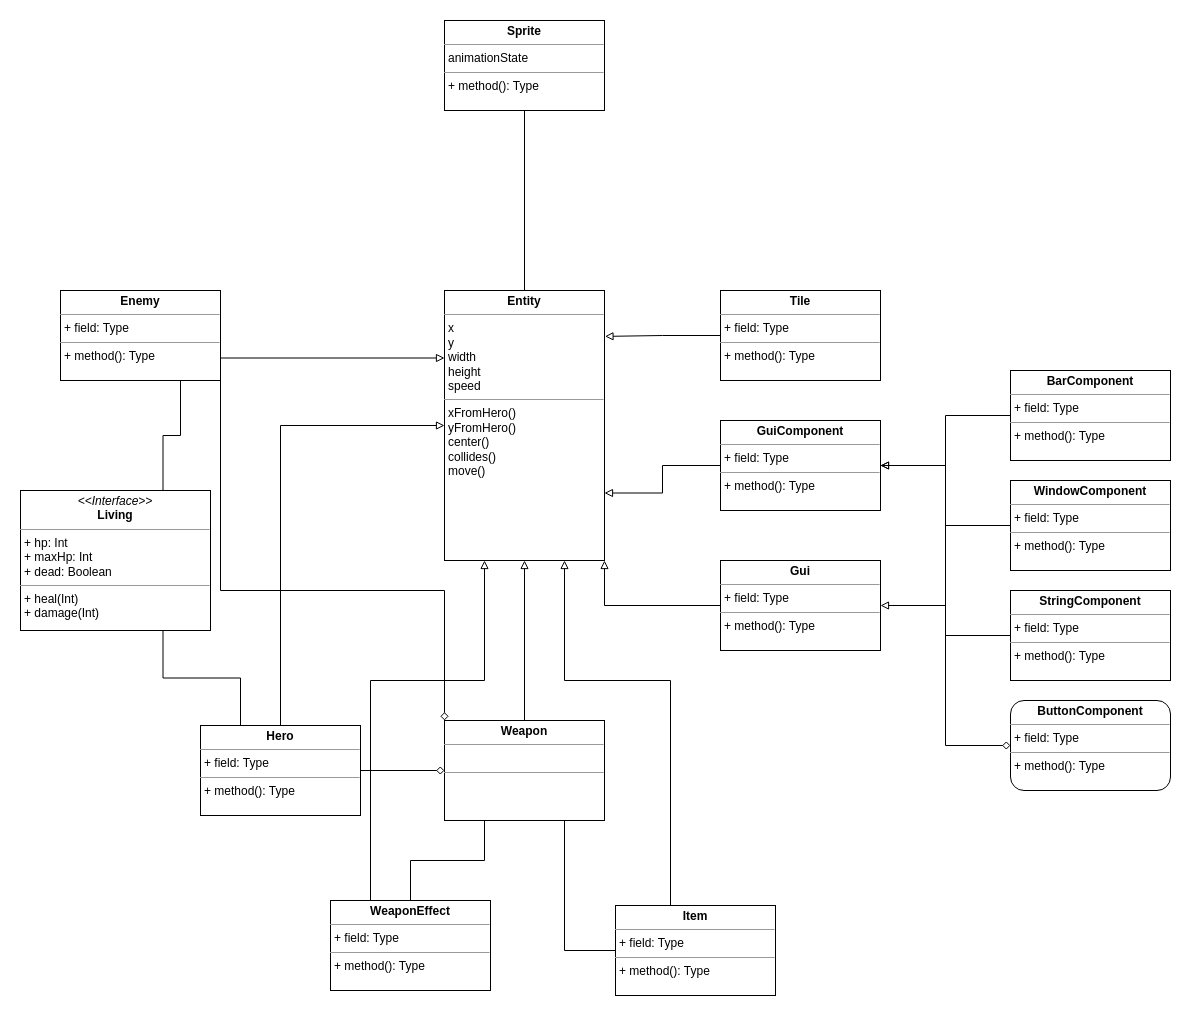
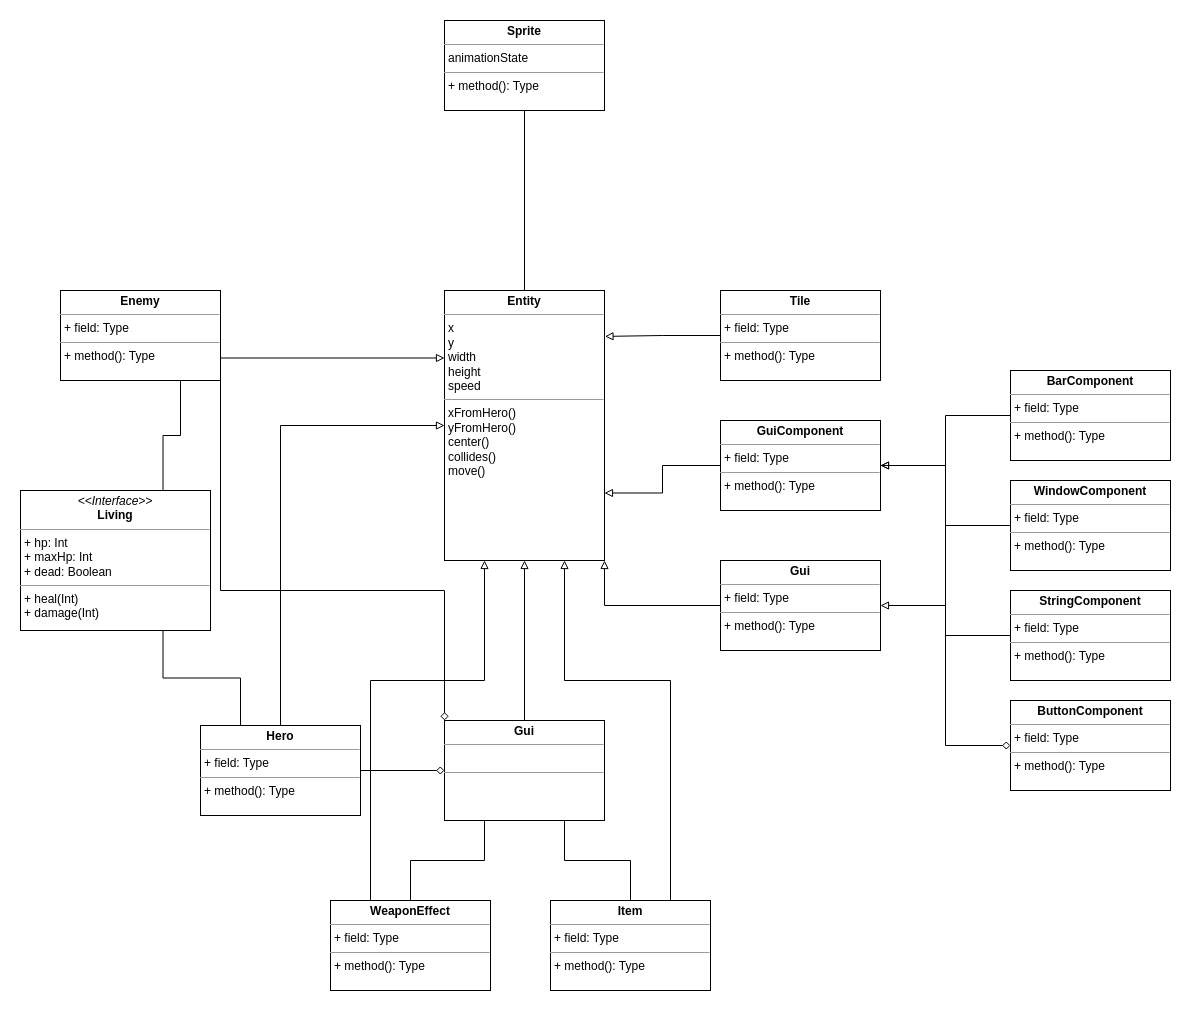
(465, 728) -> (453, 728)
(1091, 746) -> (1091, 746)
(696, 951) -> (631, 946)
